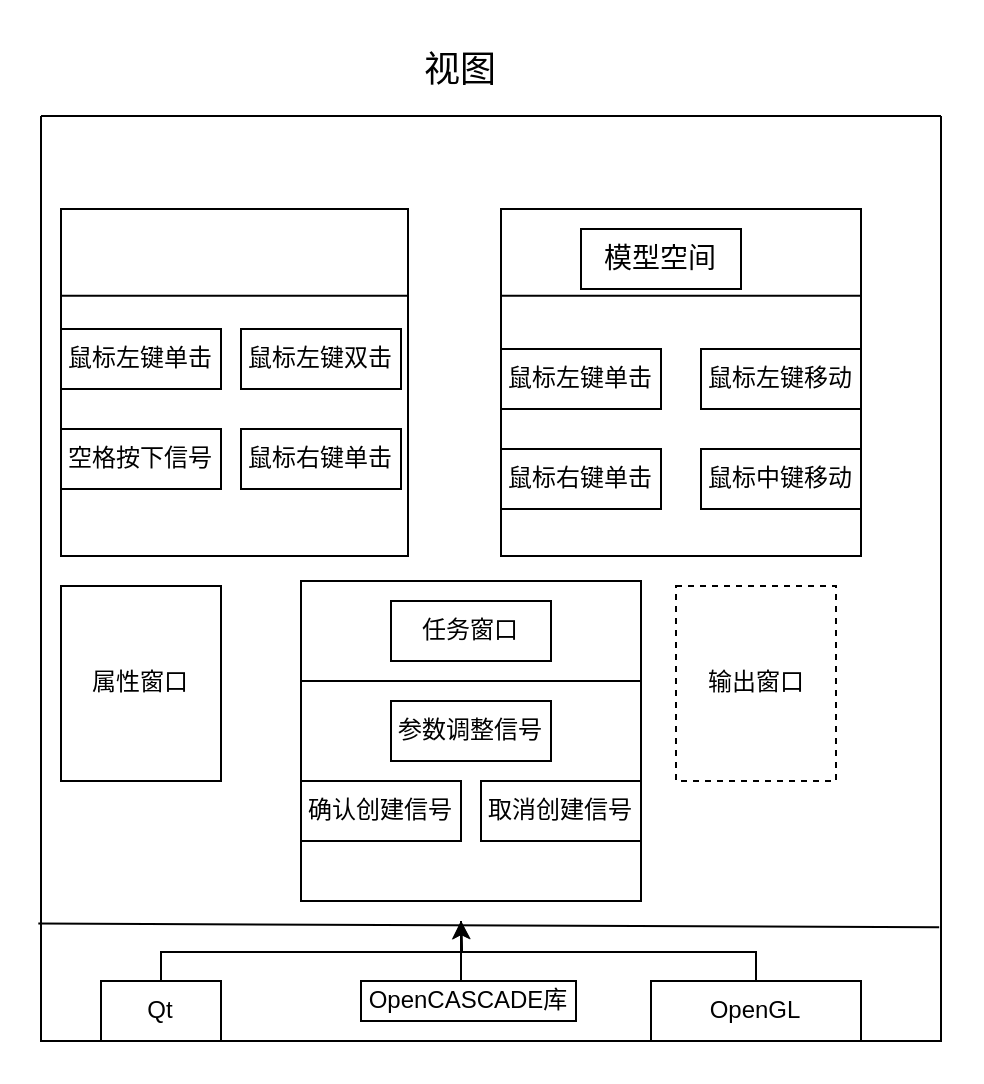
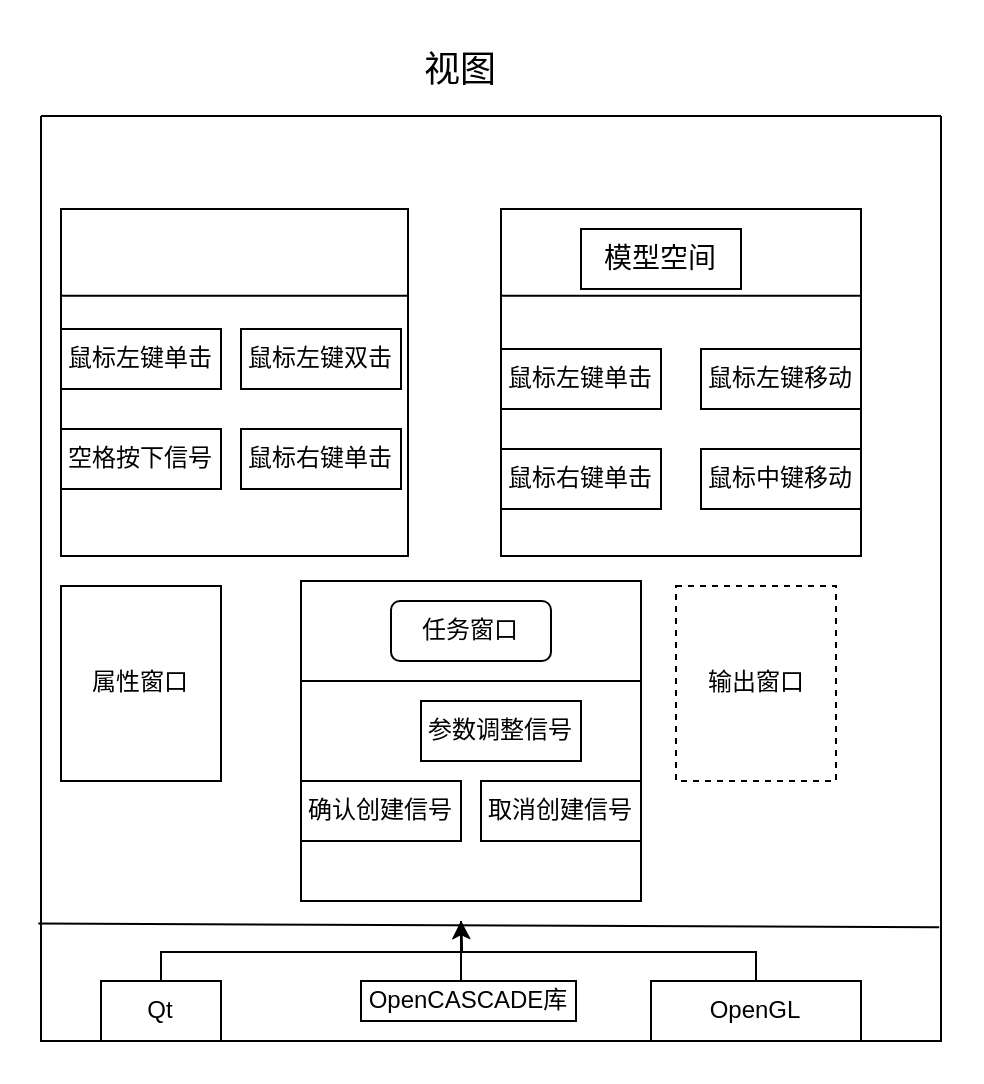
(471, 631) -> (471, 631)
(471, 731) -> (501, 731)
